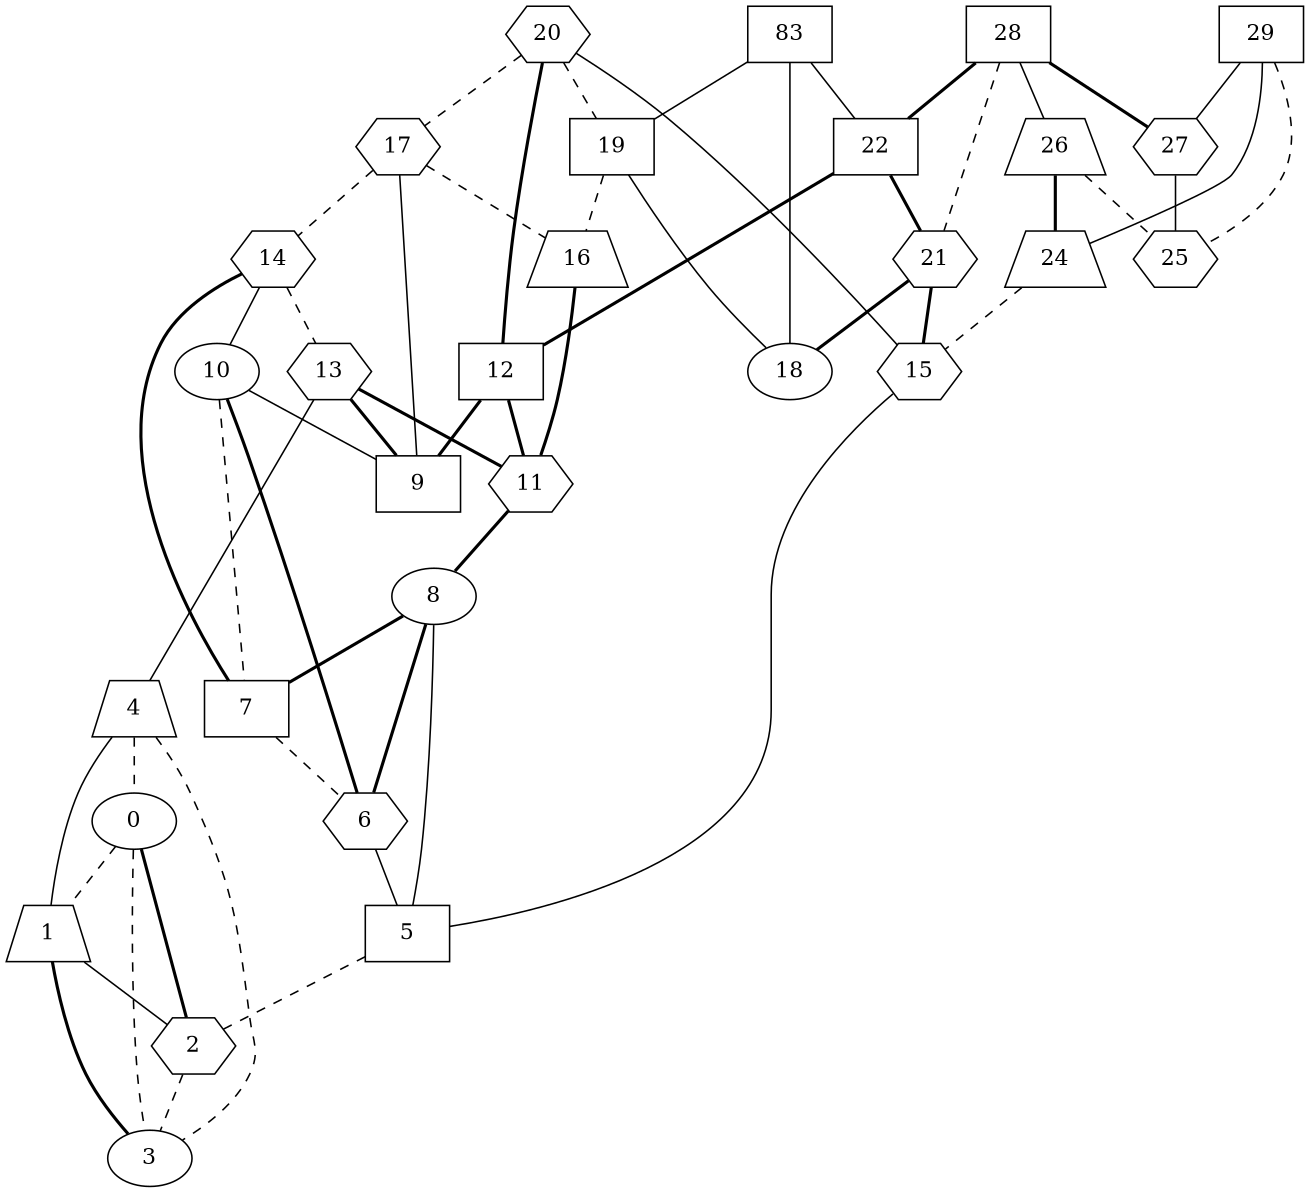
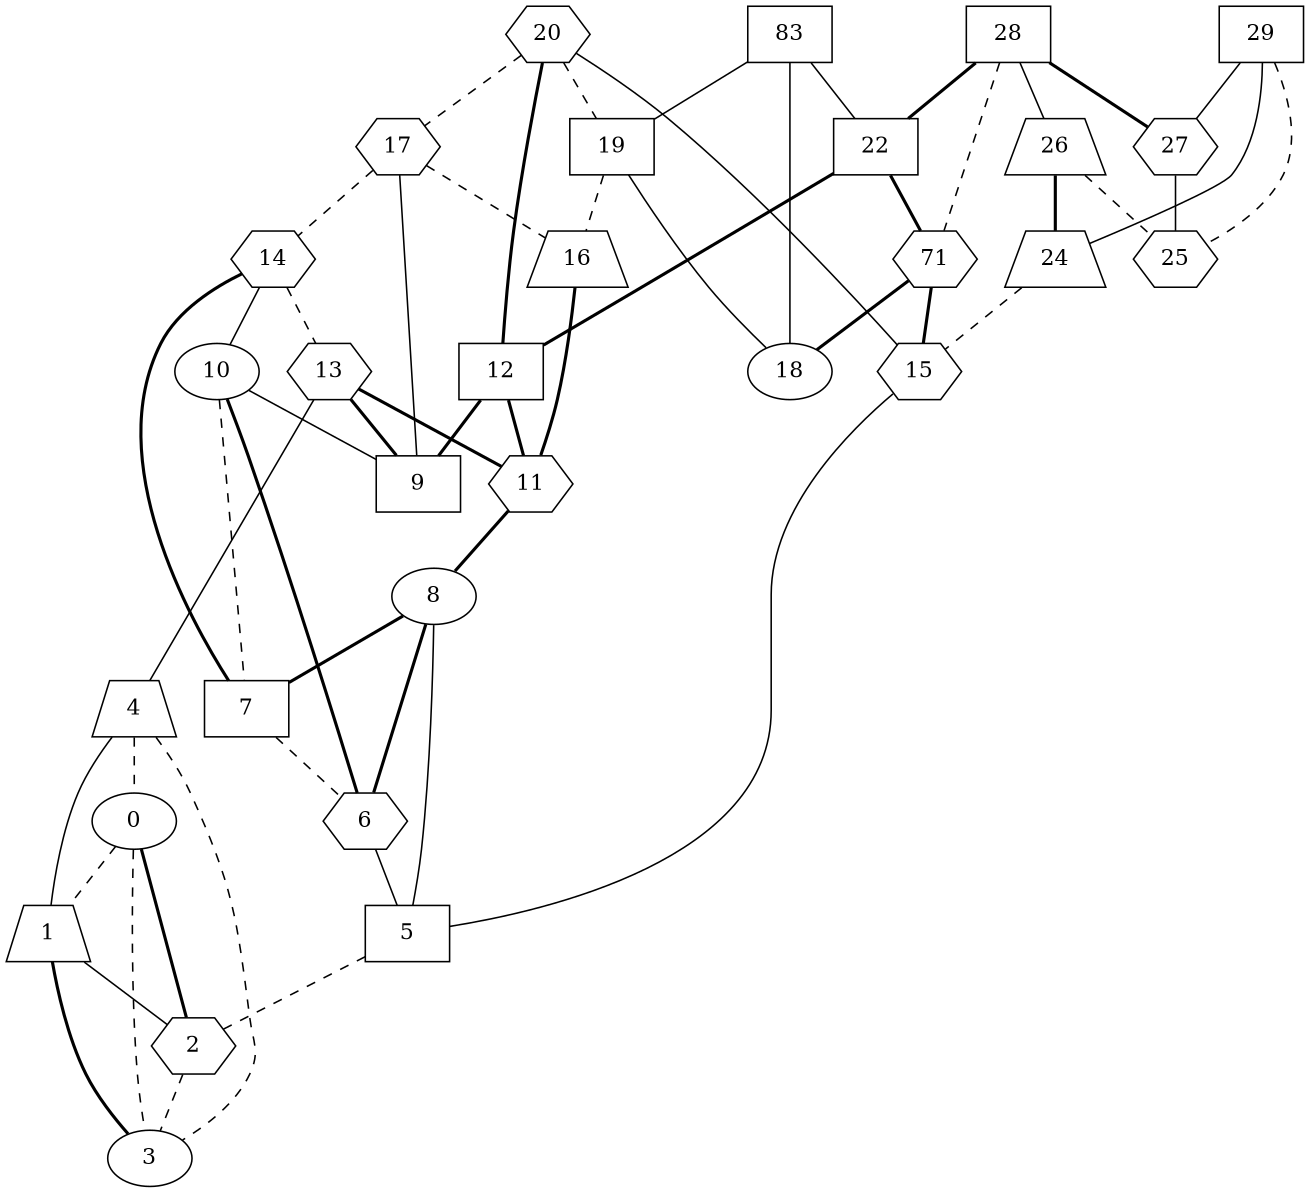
(935, 259) -> (935, 259)
